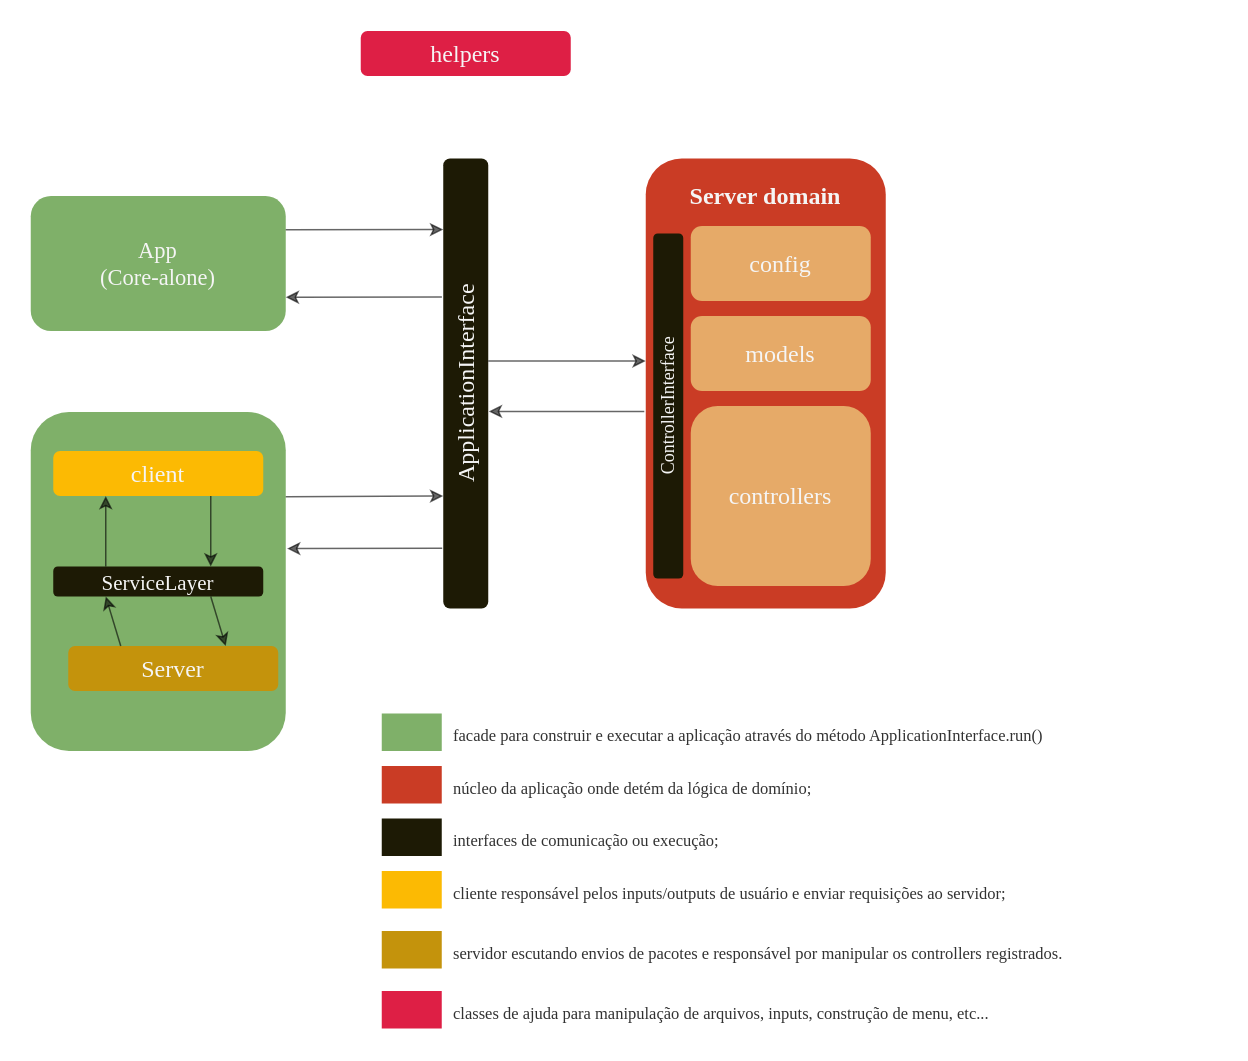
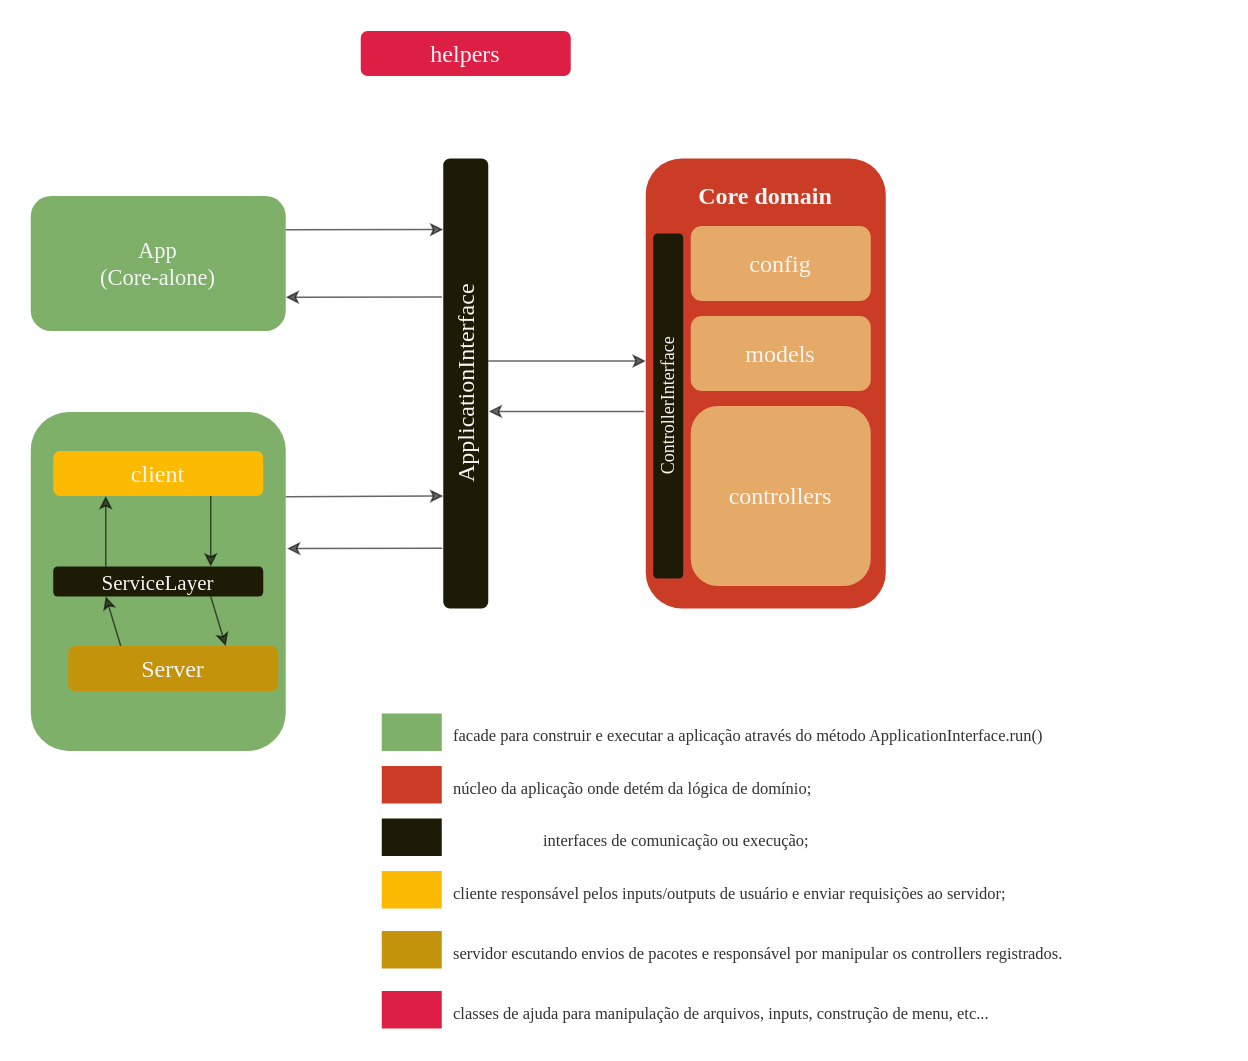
(766, 196) -> (766, 196)
(758, 837) -> (848, 837)
